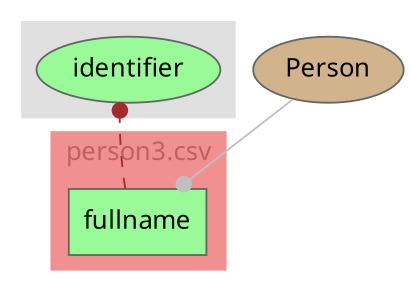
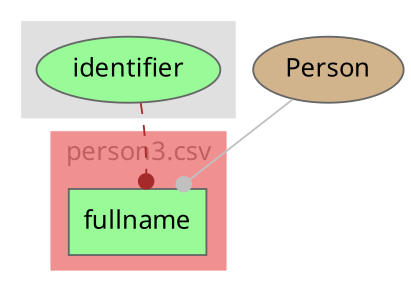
(121, 154) -> (145, 144)
